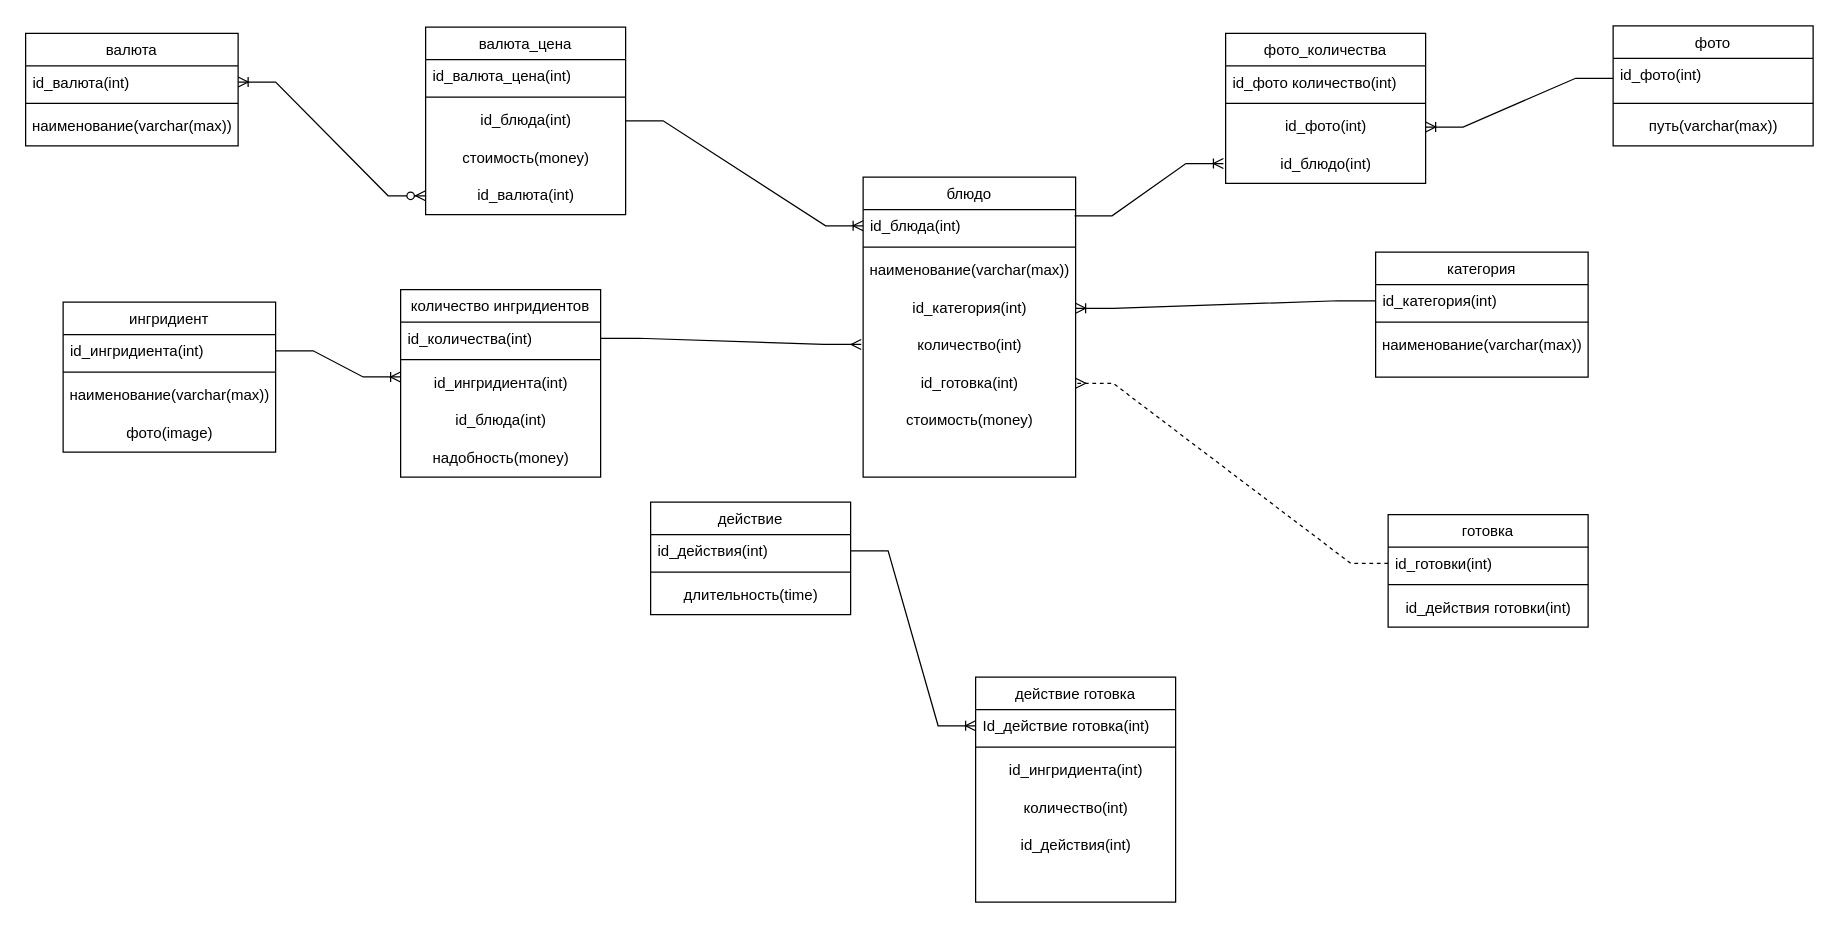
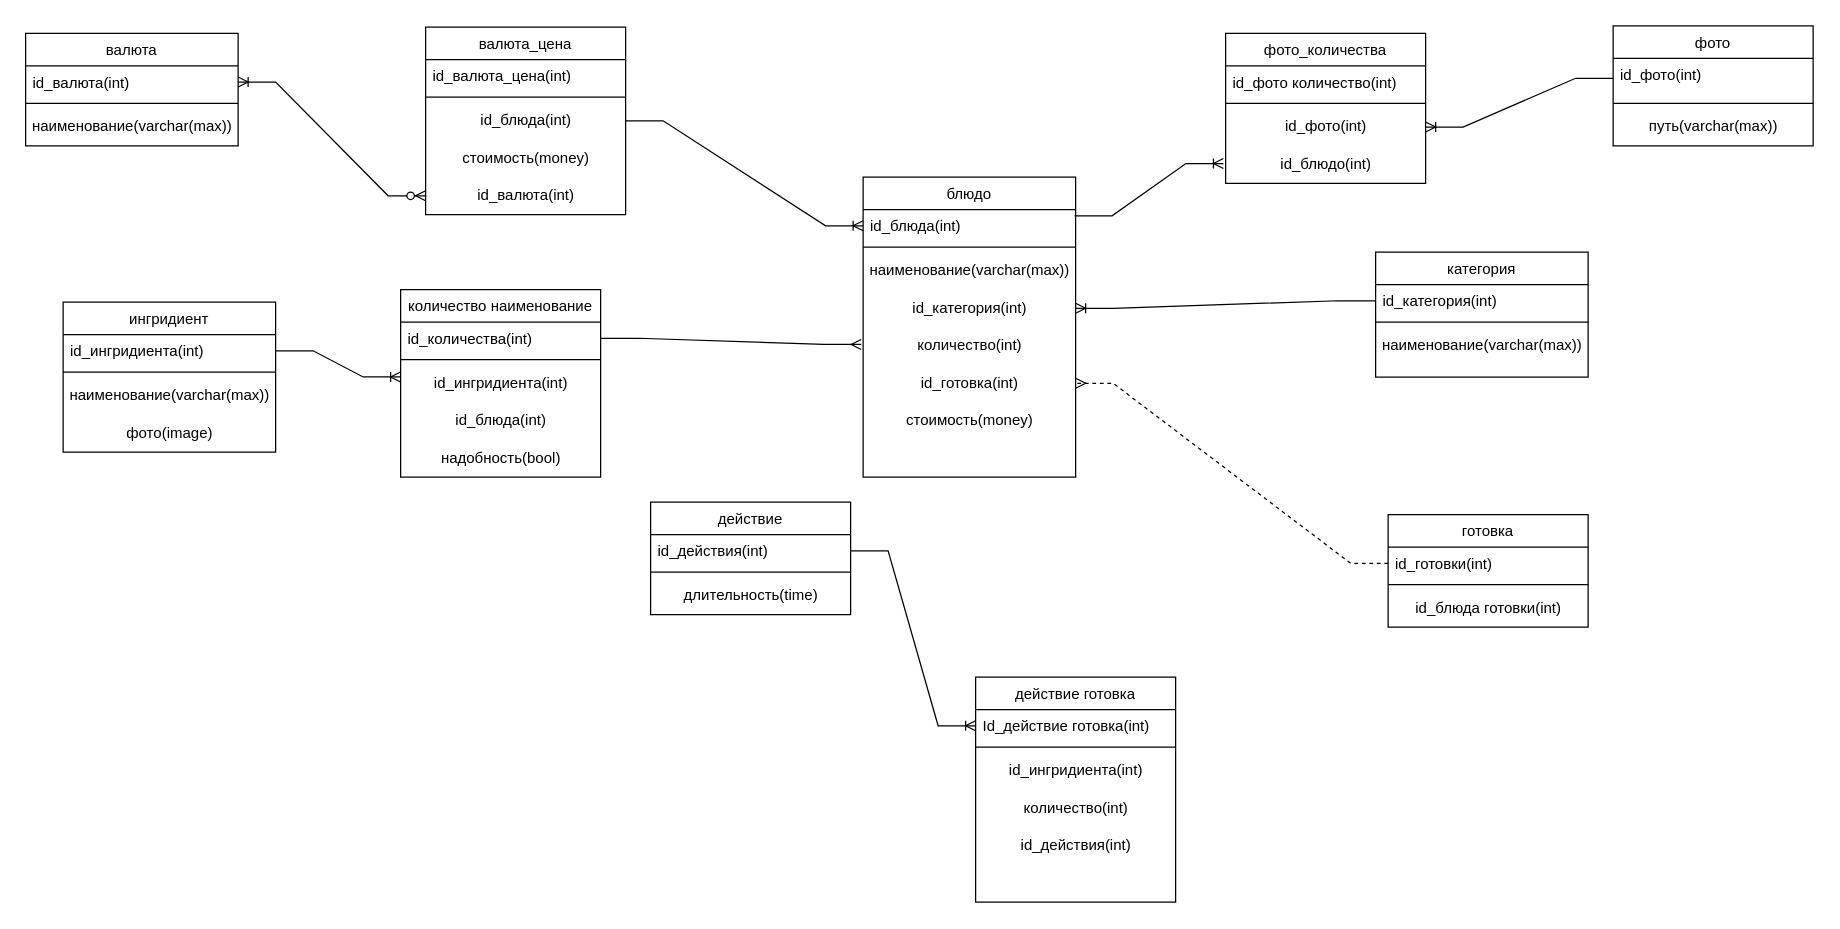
(500, 306) -> (500, 306)
(501, 458) -> (501, 458)
(1489, 608) -> (1489, 608)
